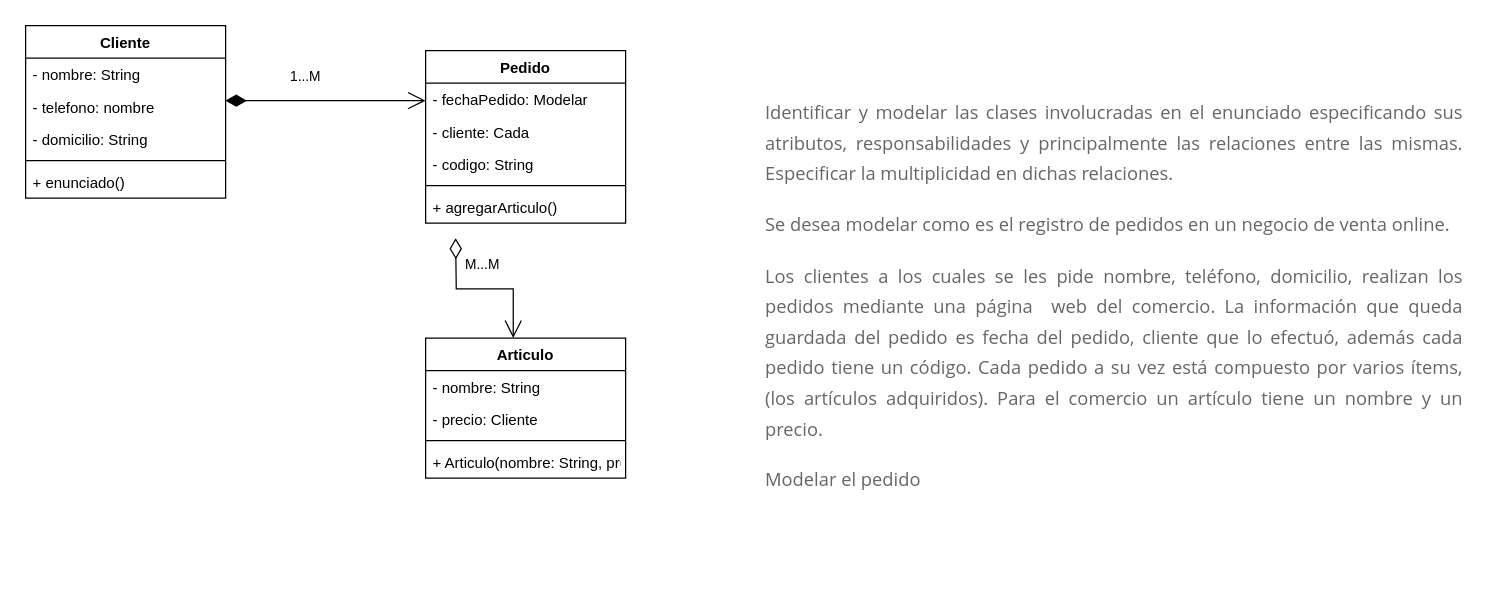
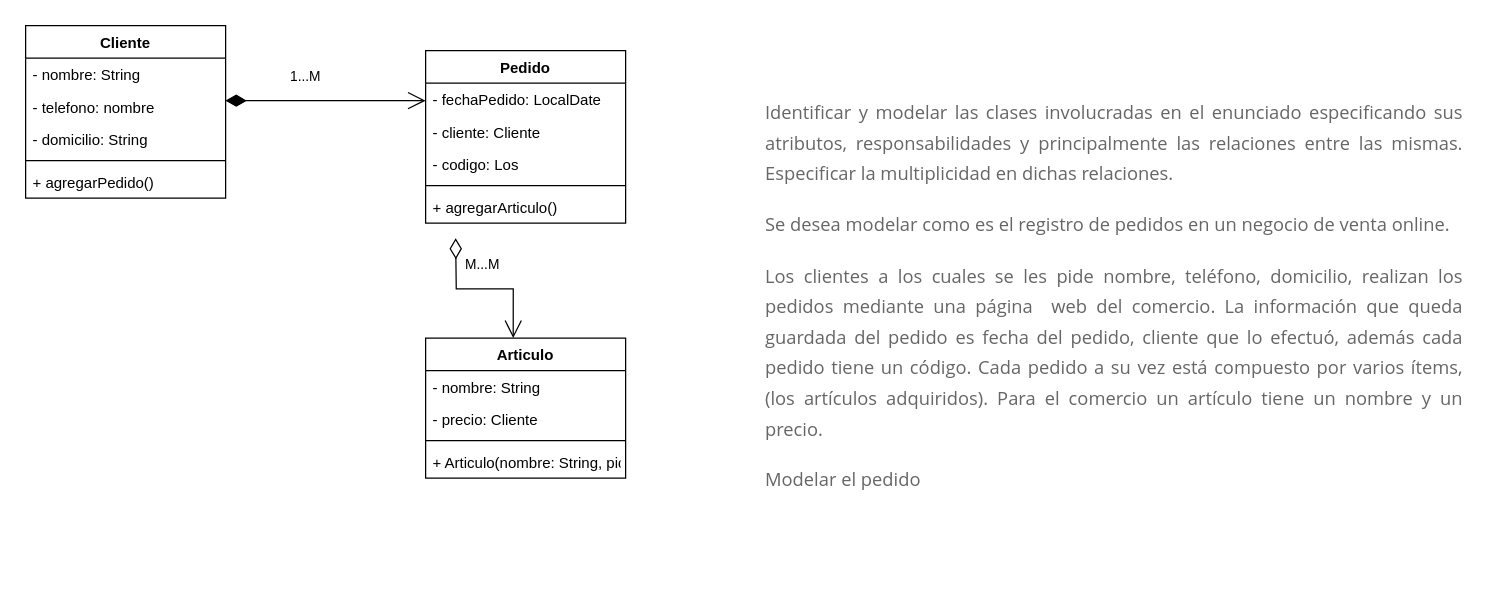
(515, 100) -> (524, 100)
(486, 133) -> (494, 133)
(490, 165) -> (479, 165)
(83, 183) -> (100, 183)
(586, 463) -> (577, 463)
